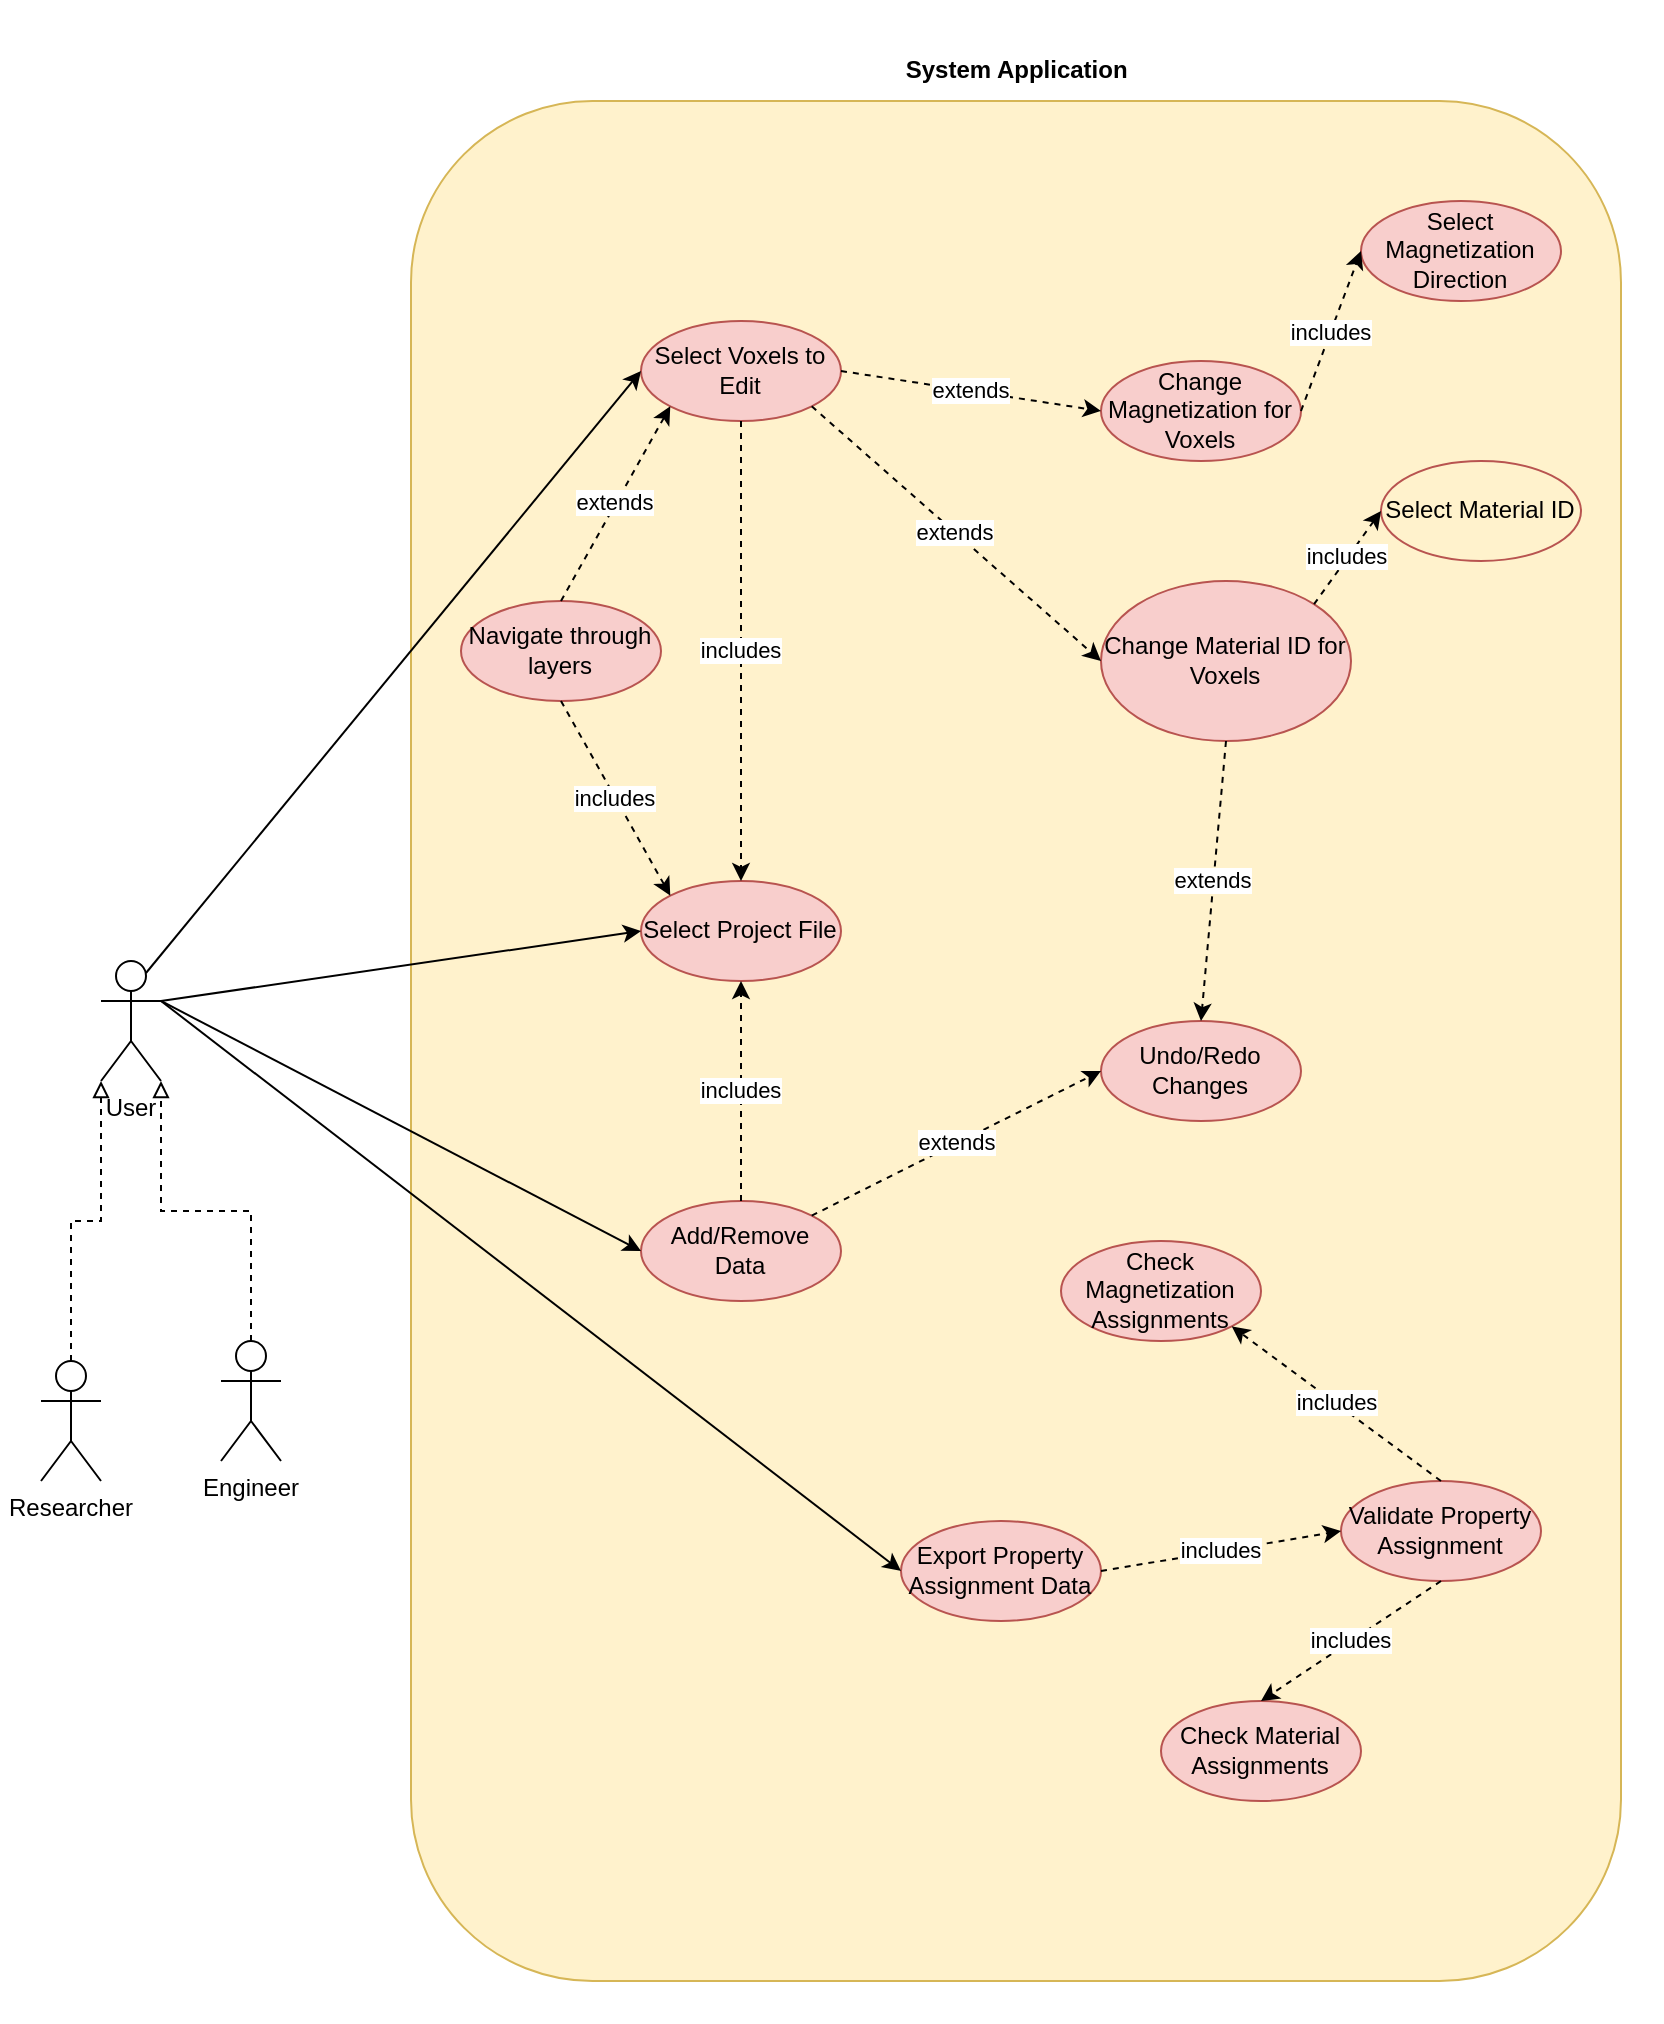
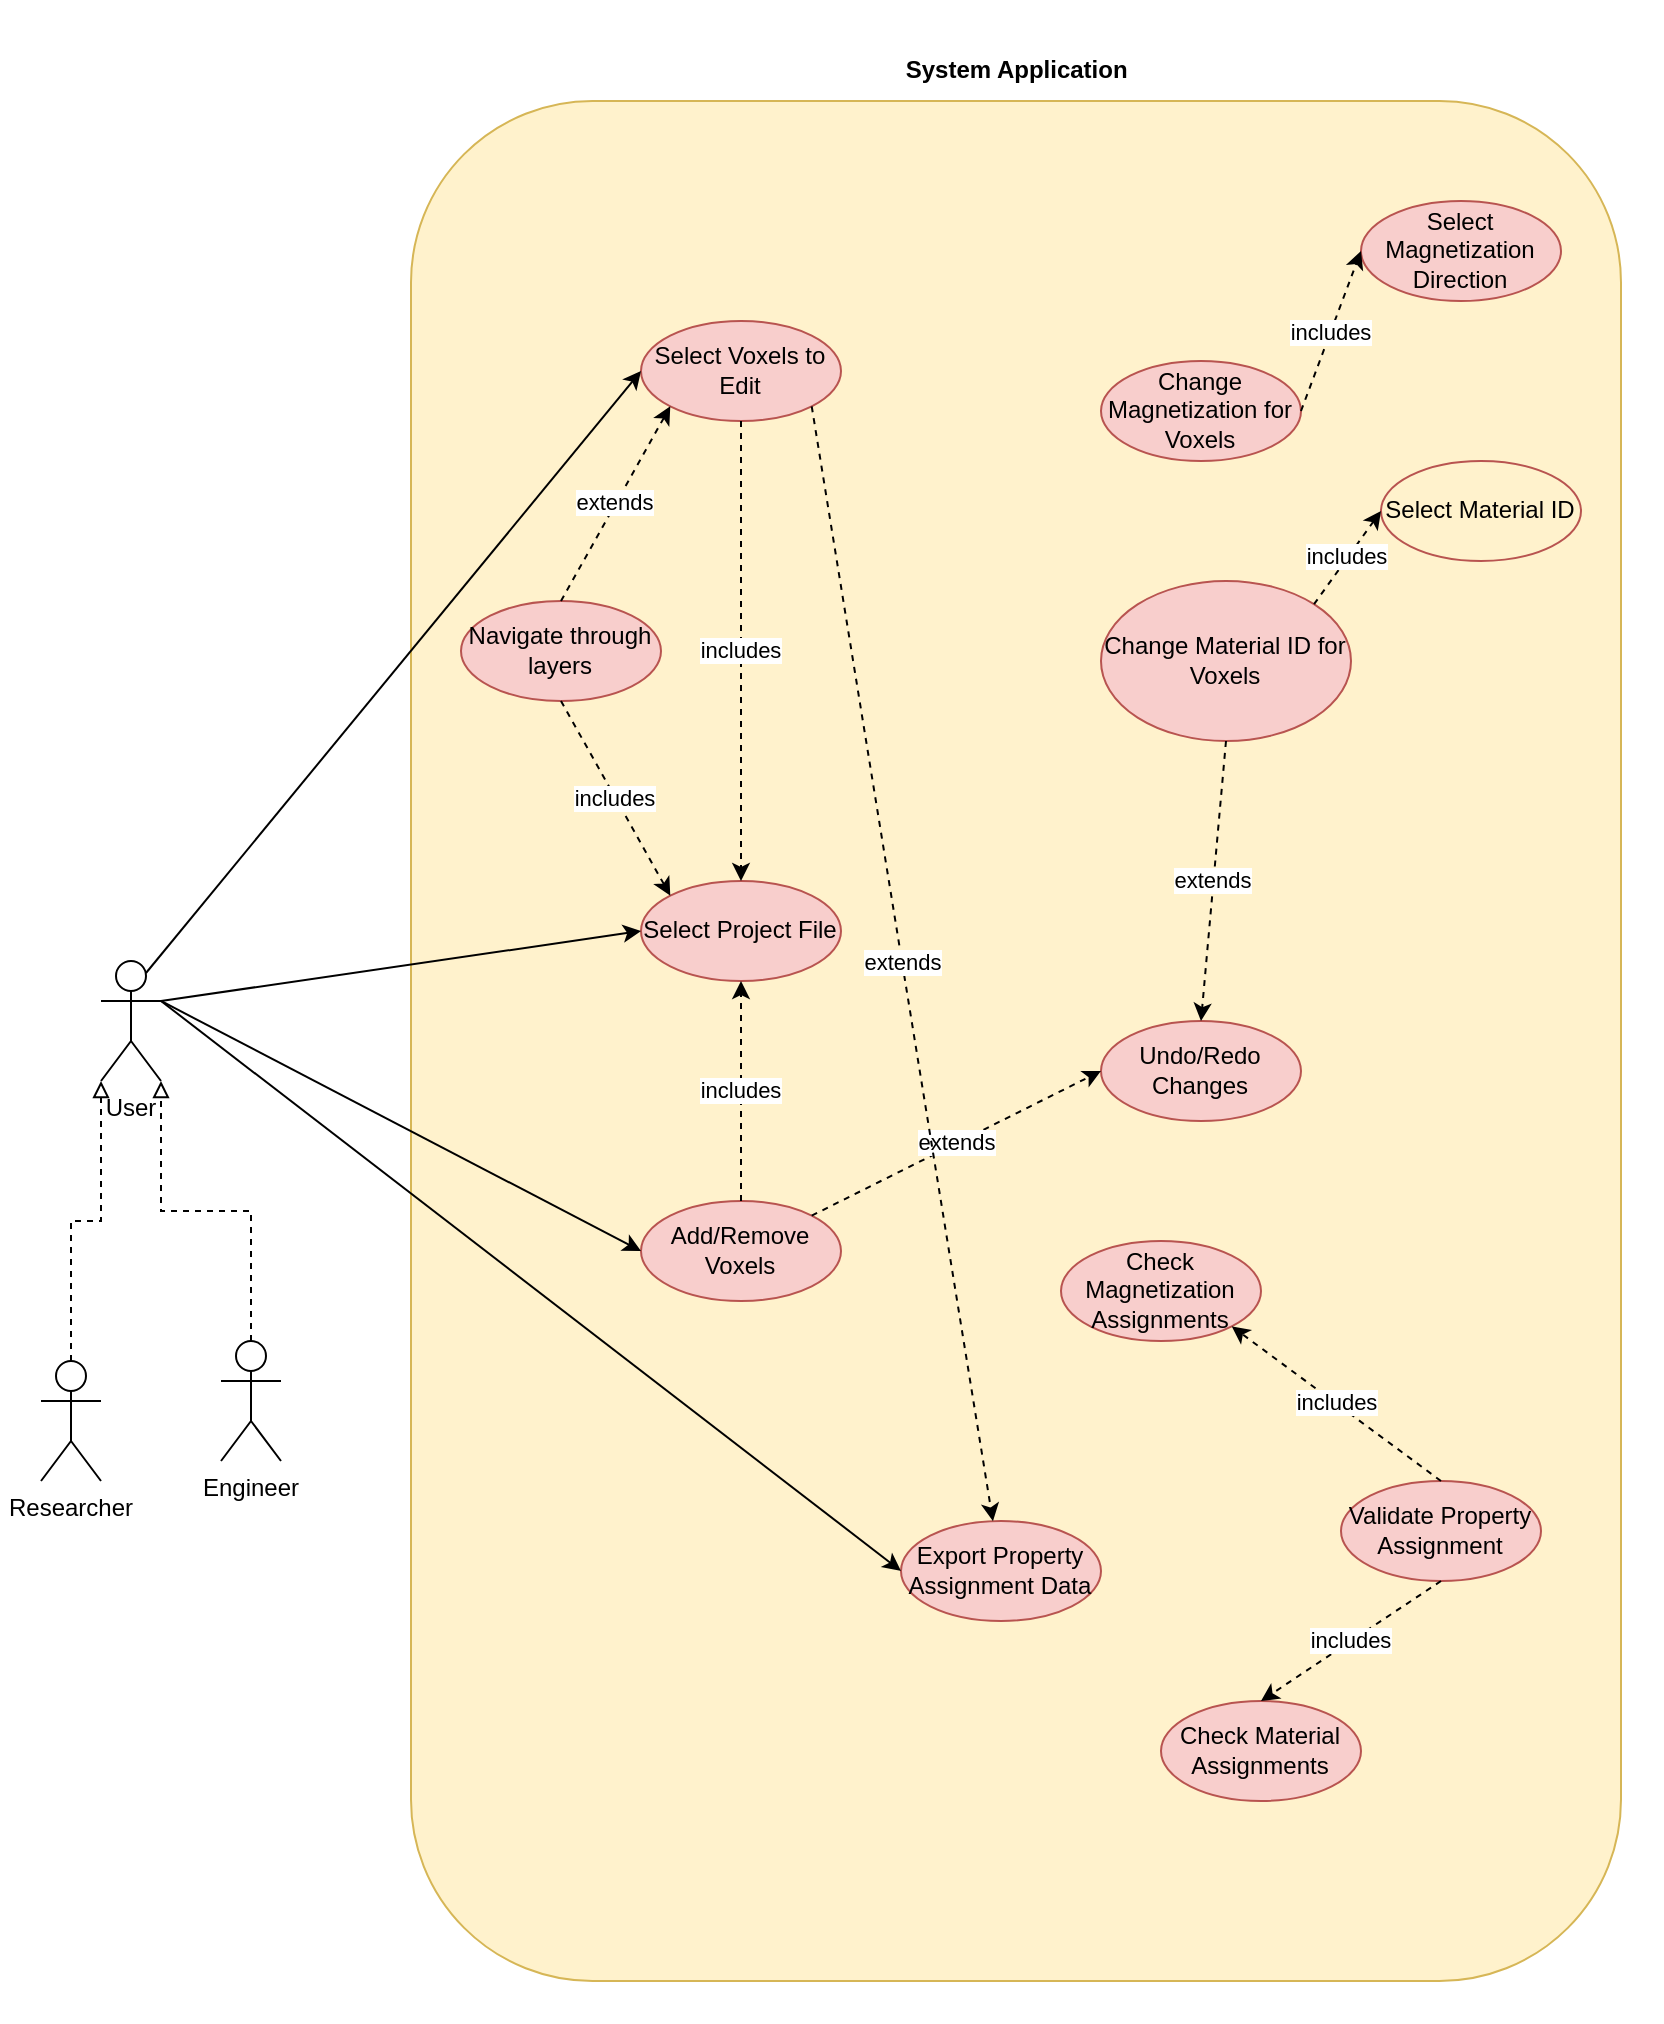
(965, 390) -> none
(876, 463) -> (946, 1231)
(741, 1251) -> (741, 1251)
(1215, 1552) -> none
